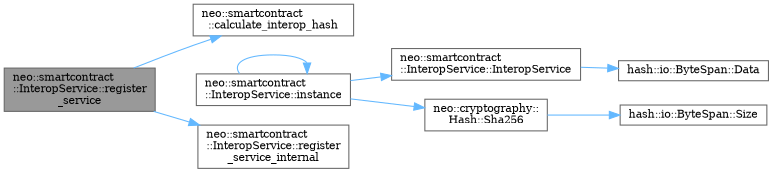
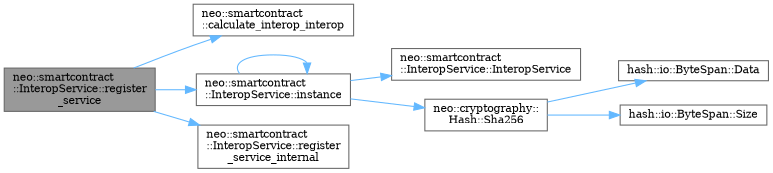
(273, 20) -> (273, 20)
(594, 68) -> (591, 93)
none -> (170, 90)
